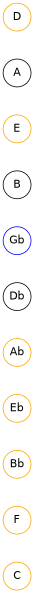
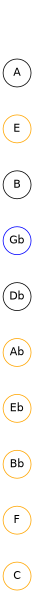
(17, 17) -> none
